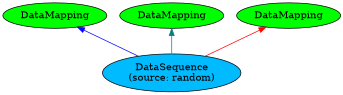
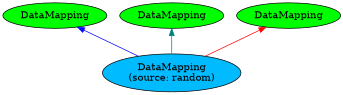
(172, 73) -> (172, 73)
